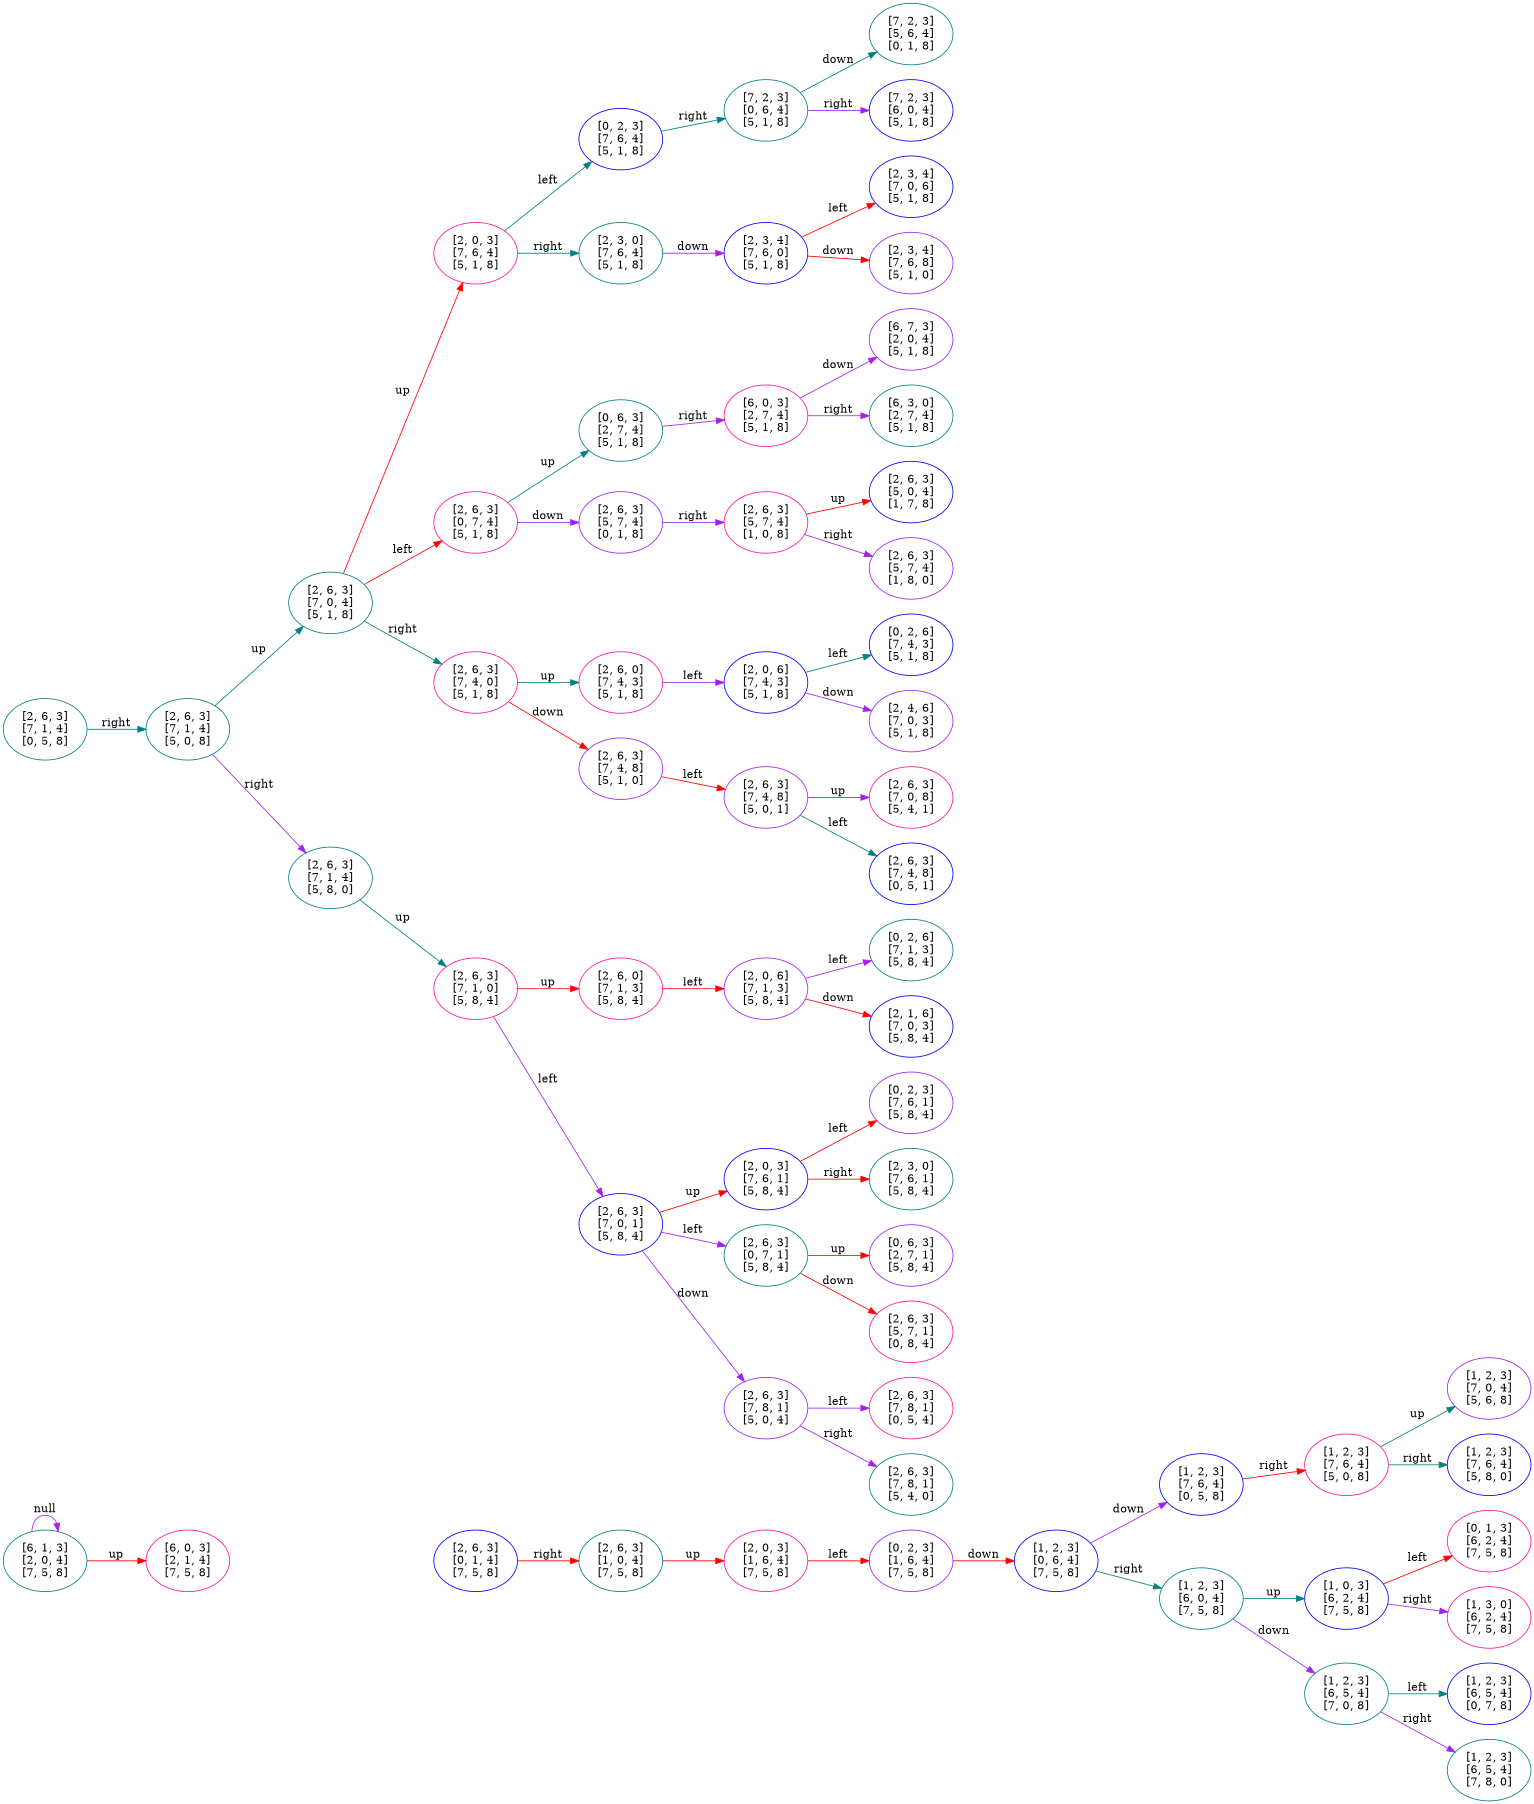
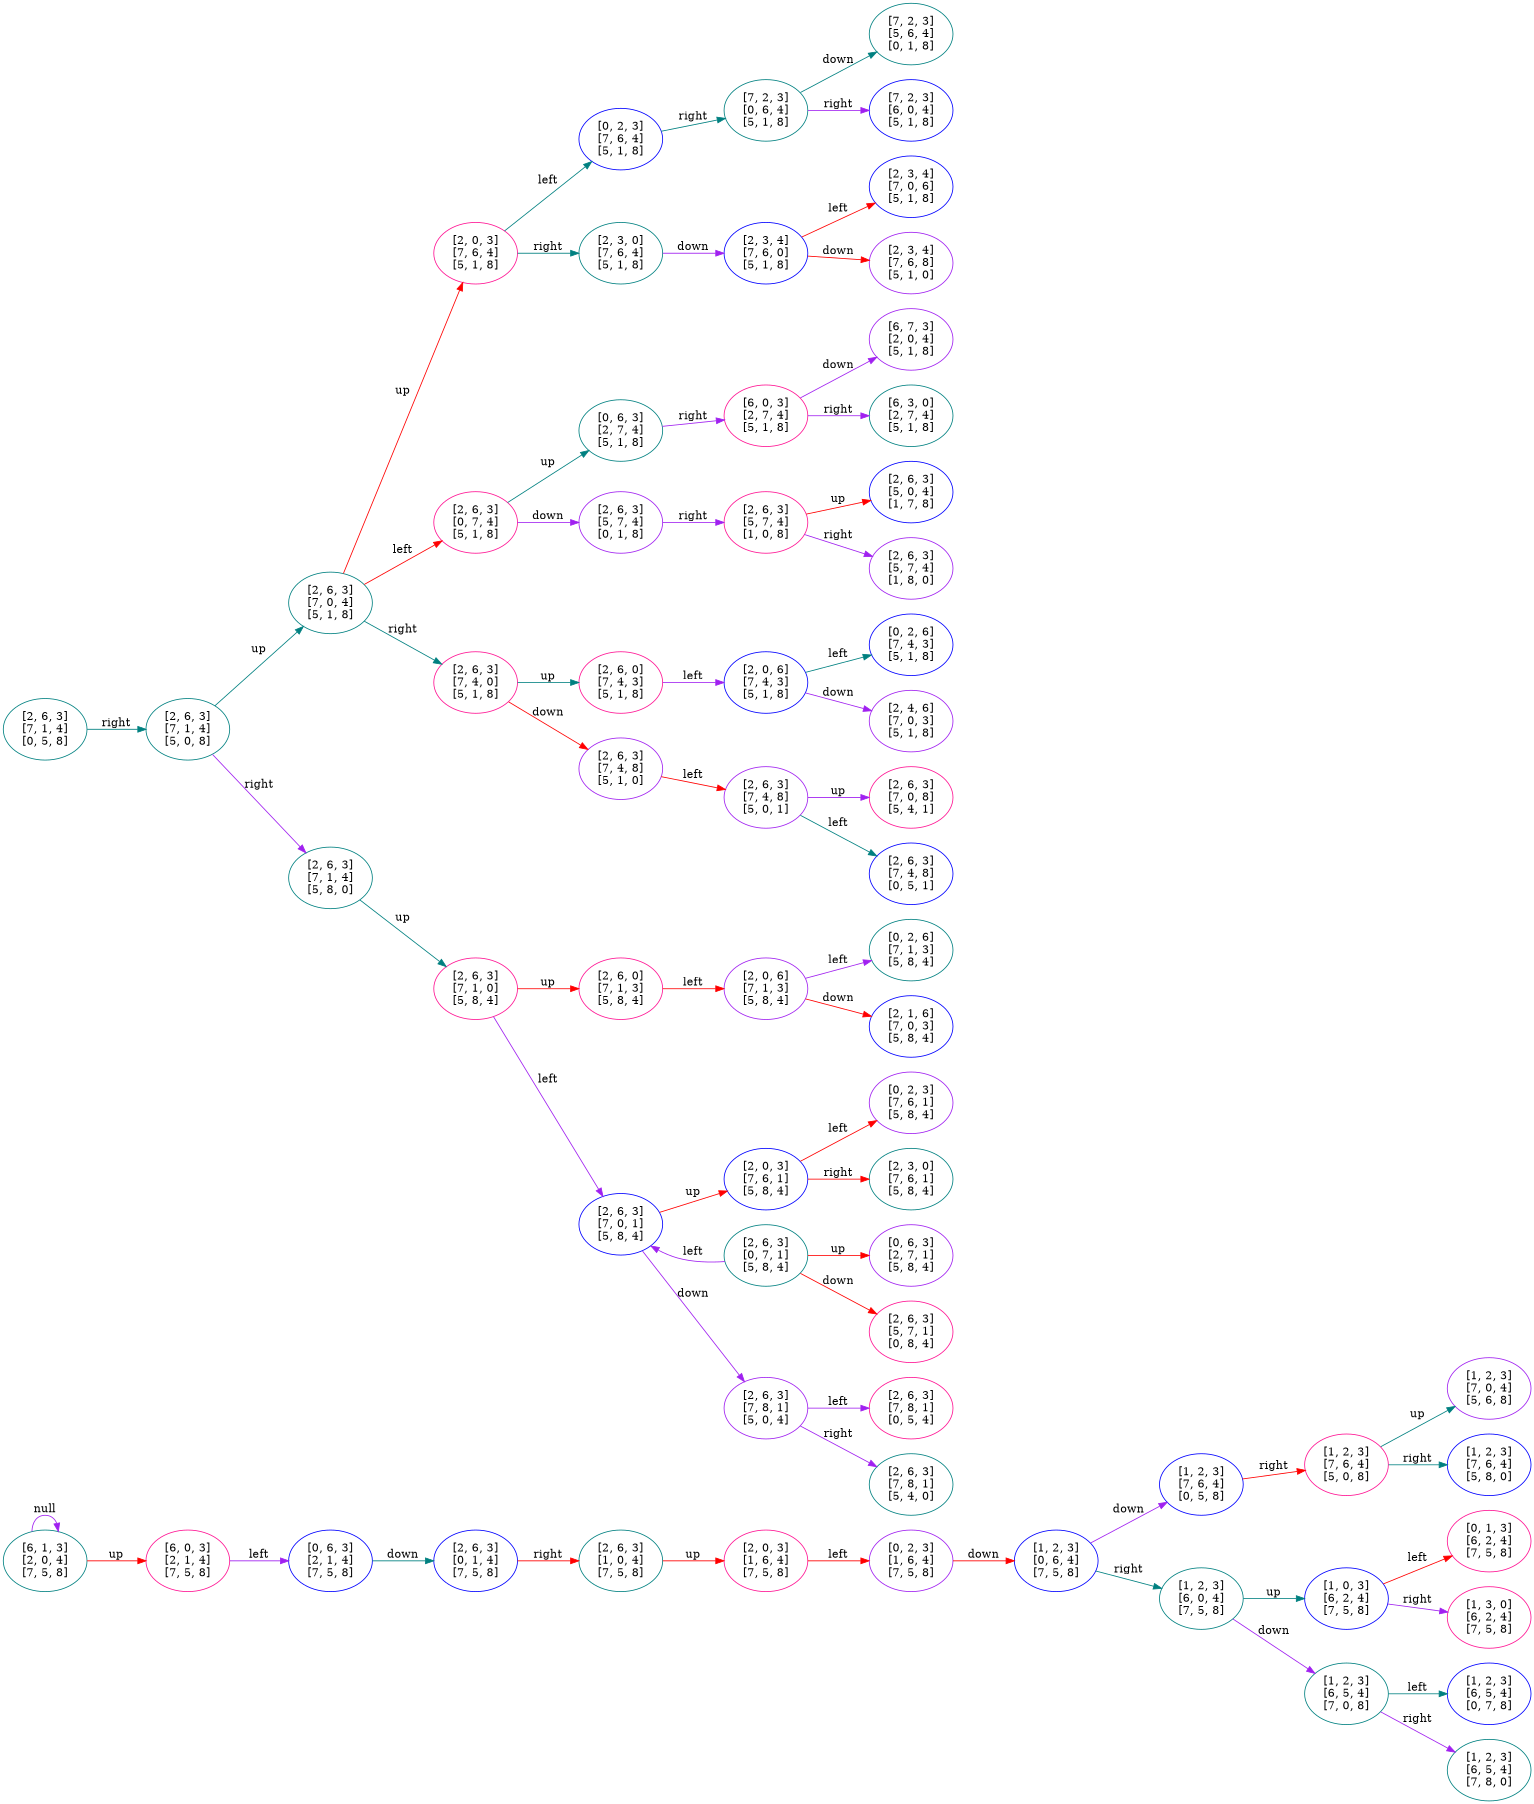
(690, 1238) -> (691, 1261)
none -> (331, 1561)
